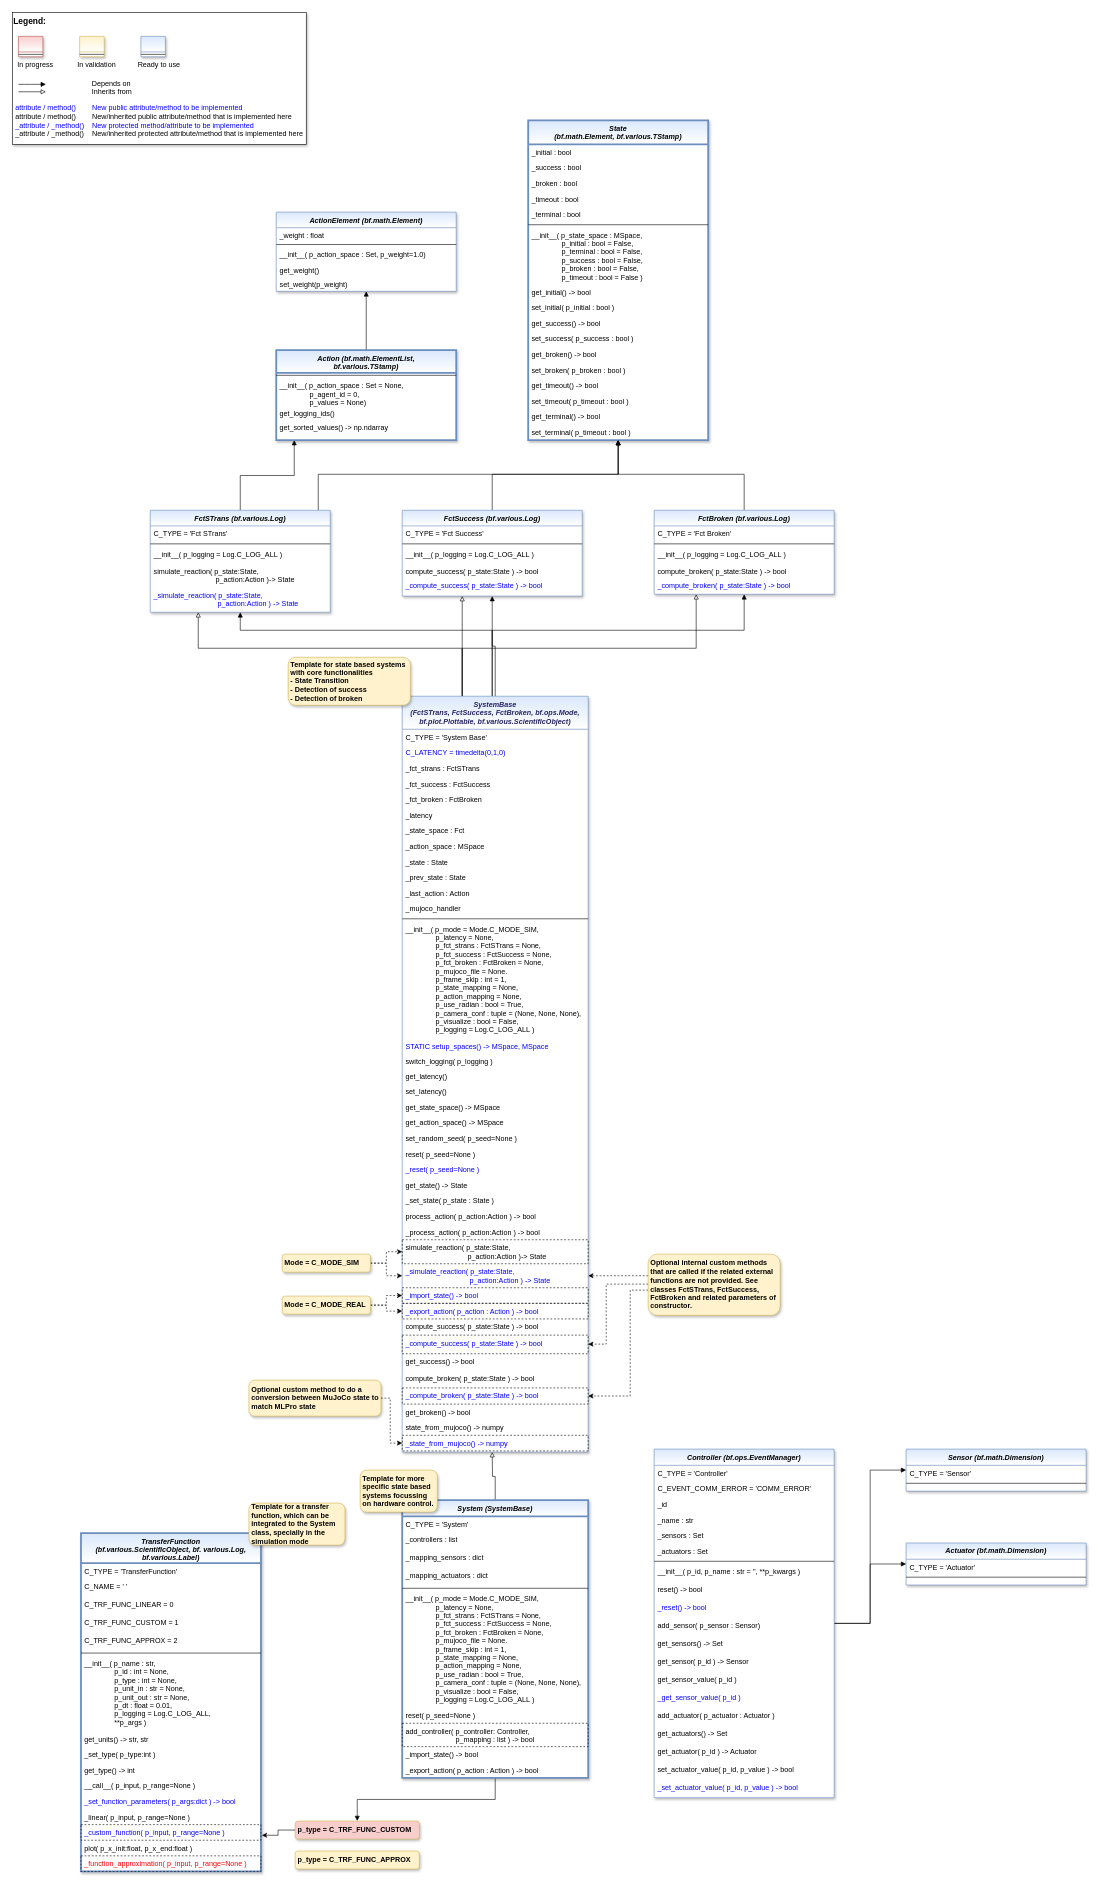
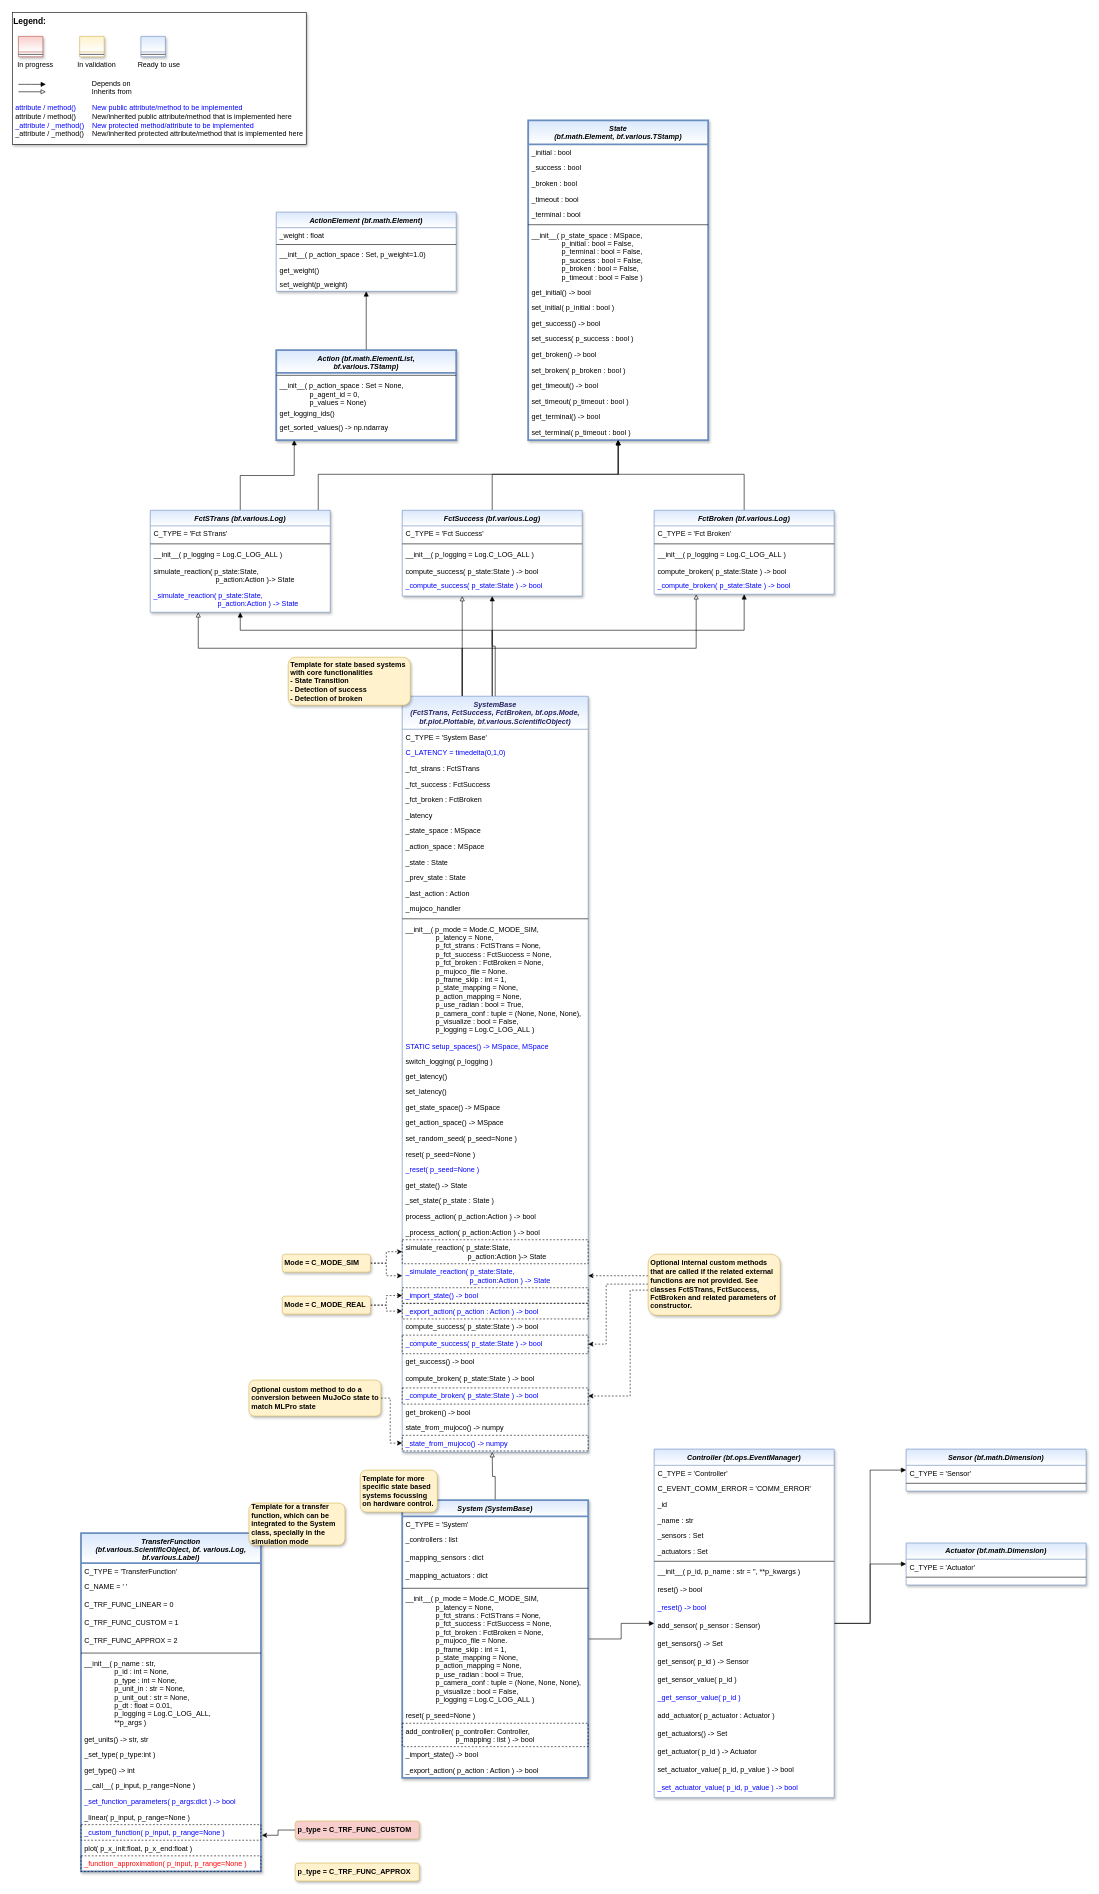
(439, 831) -> (445, 831)
(427, 1800) -> (634, 1624)
(357, 1860) -> (357, 1872)
